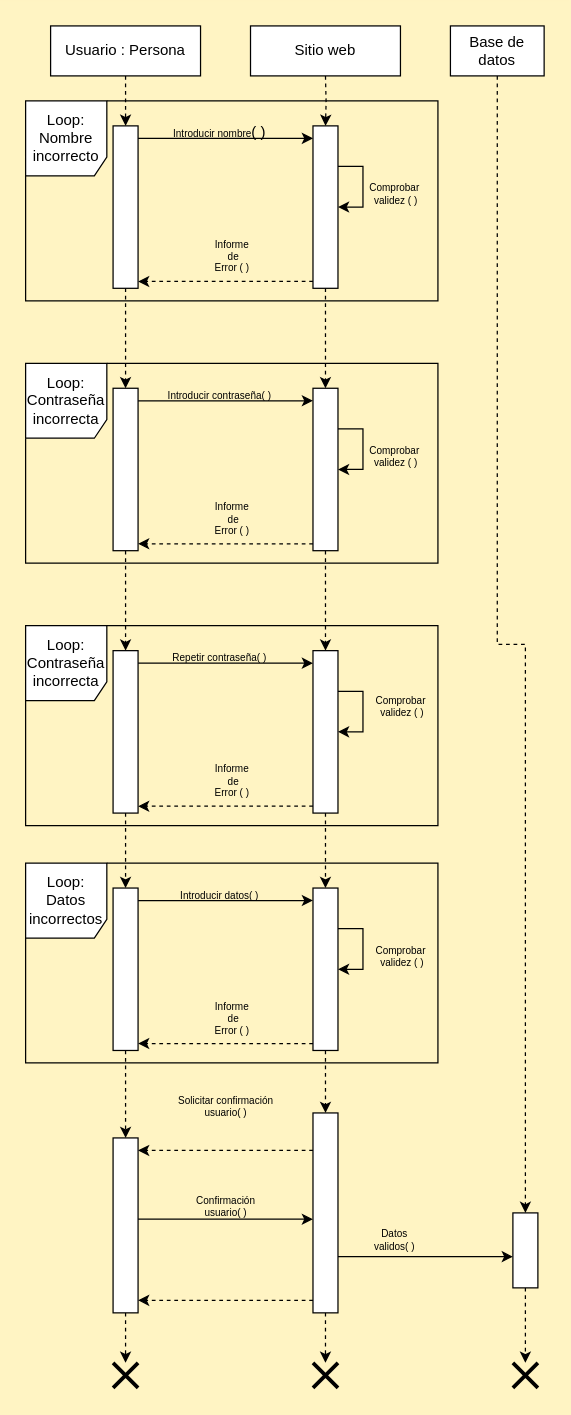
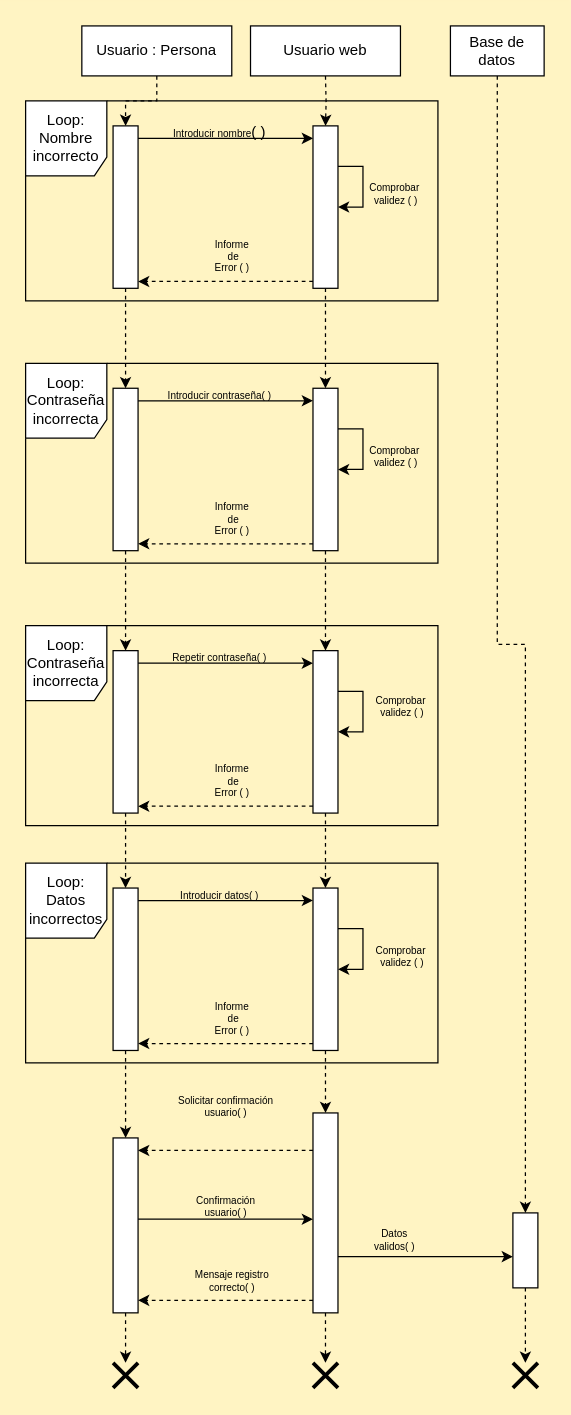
(126, 51) -> (157, 51)
(326, 51) -> (326, 51)
none -> (232, 1282)
